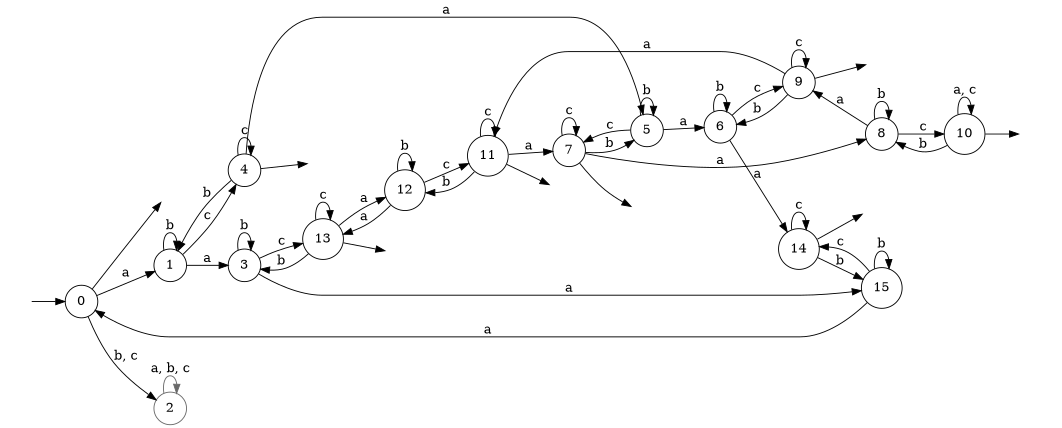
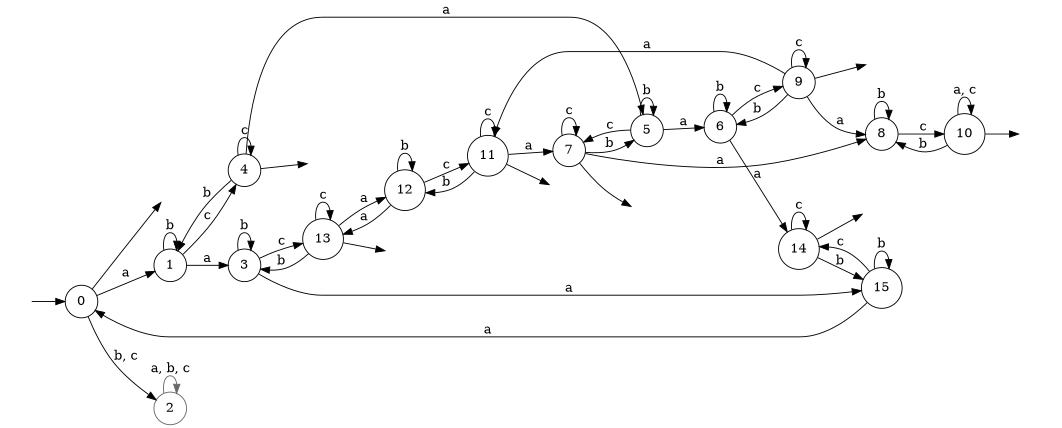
(844, 111) -> (827, 122)
